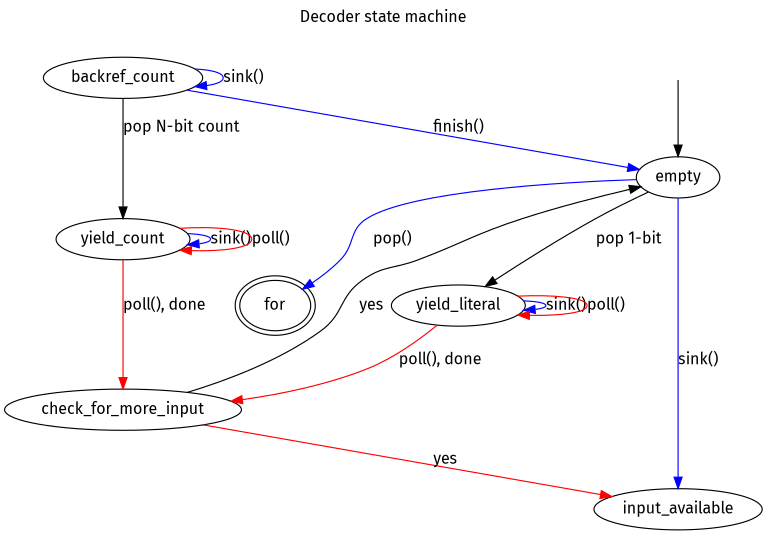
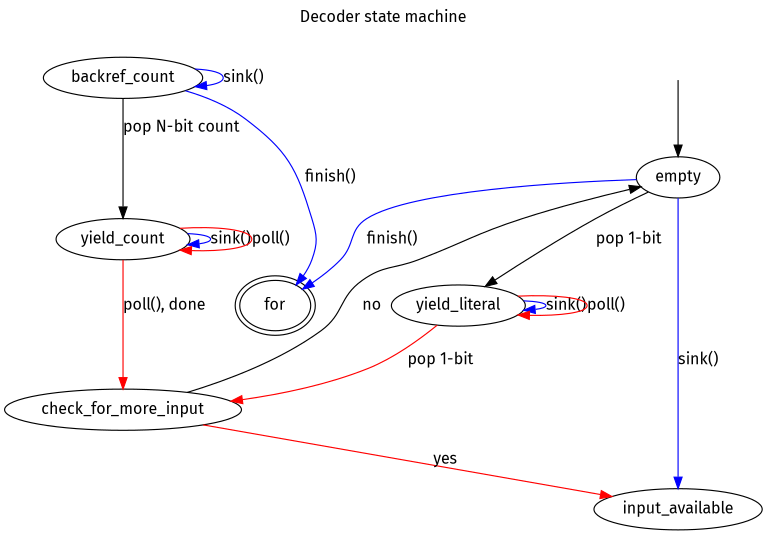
(408, 129) -> (287, 159)
(393, 239) -> (393, 239)
(372, 306) -> (372, 306)
(441, 360) -> (441, 360)
